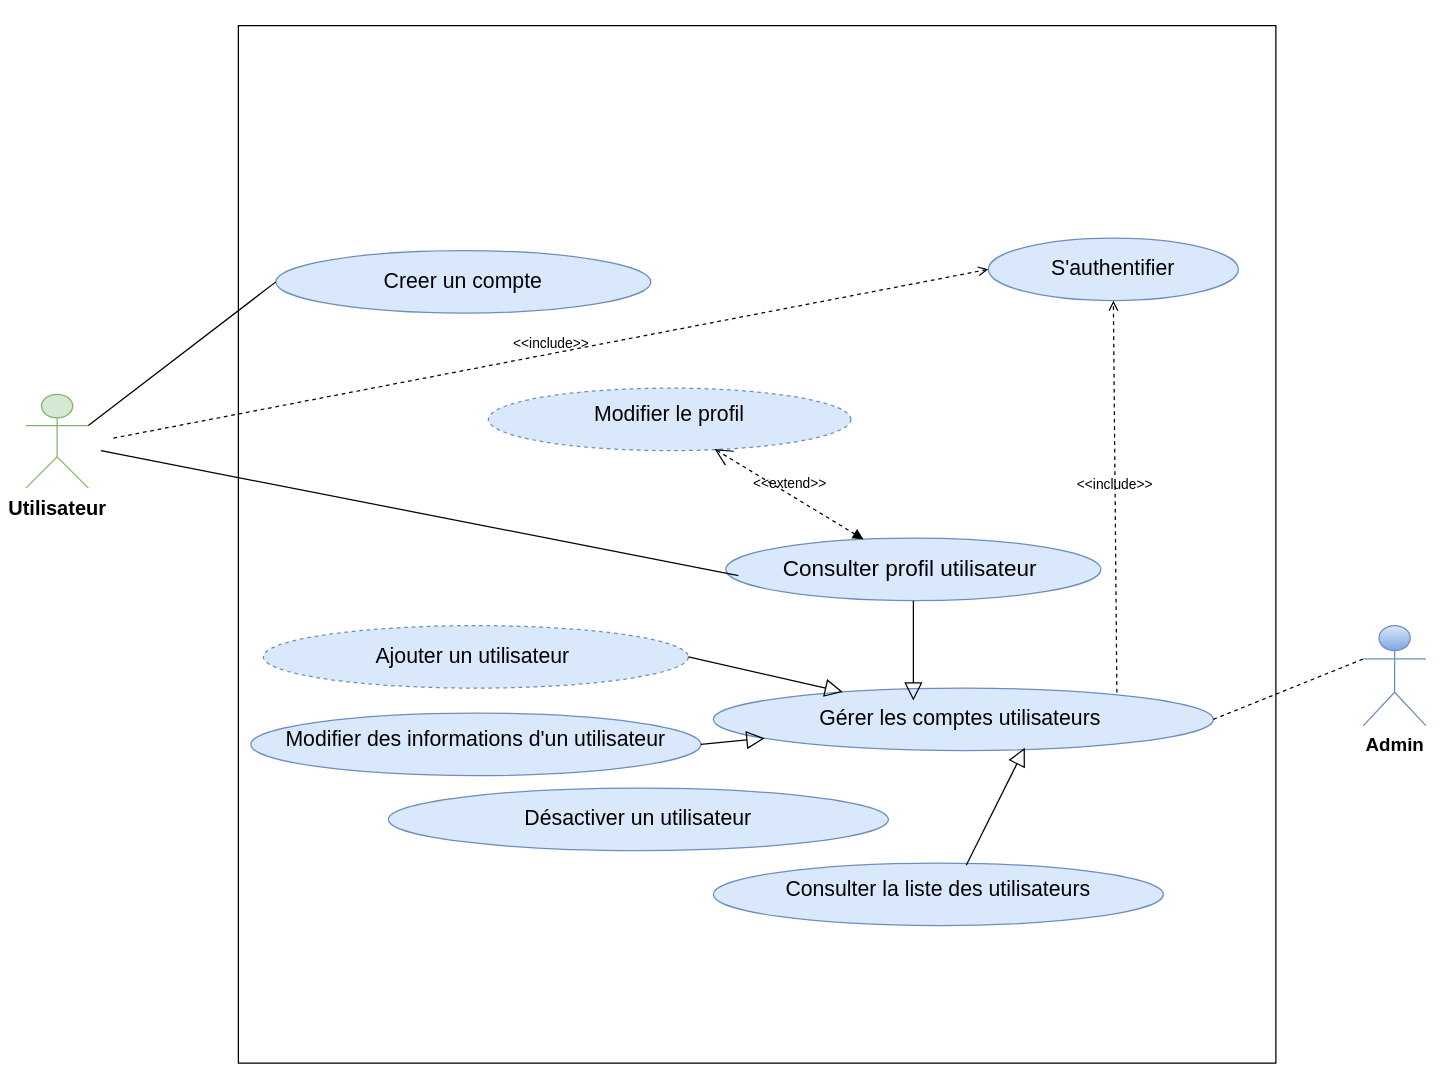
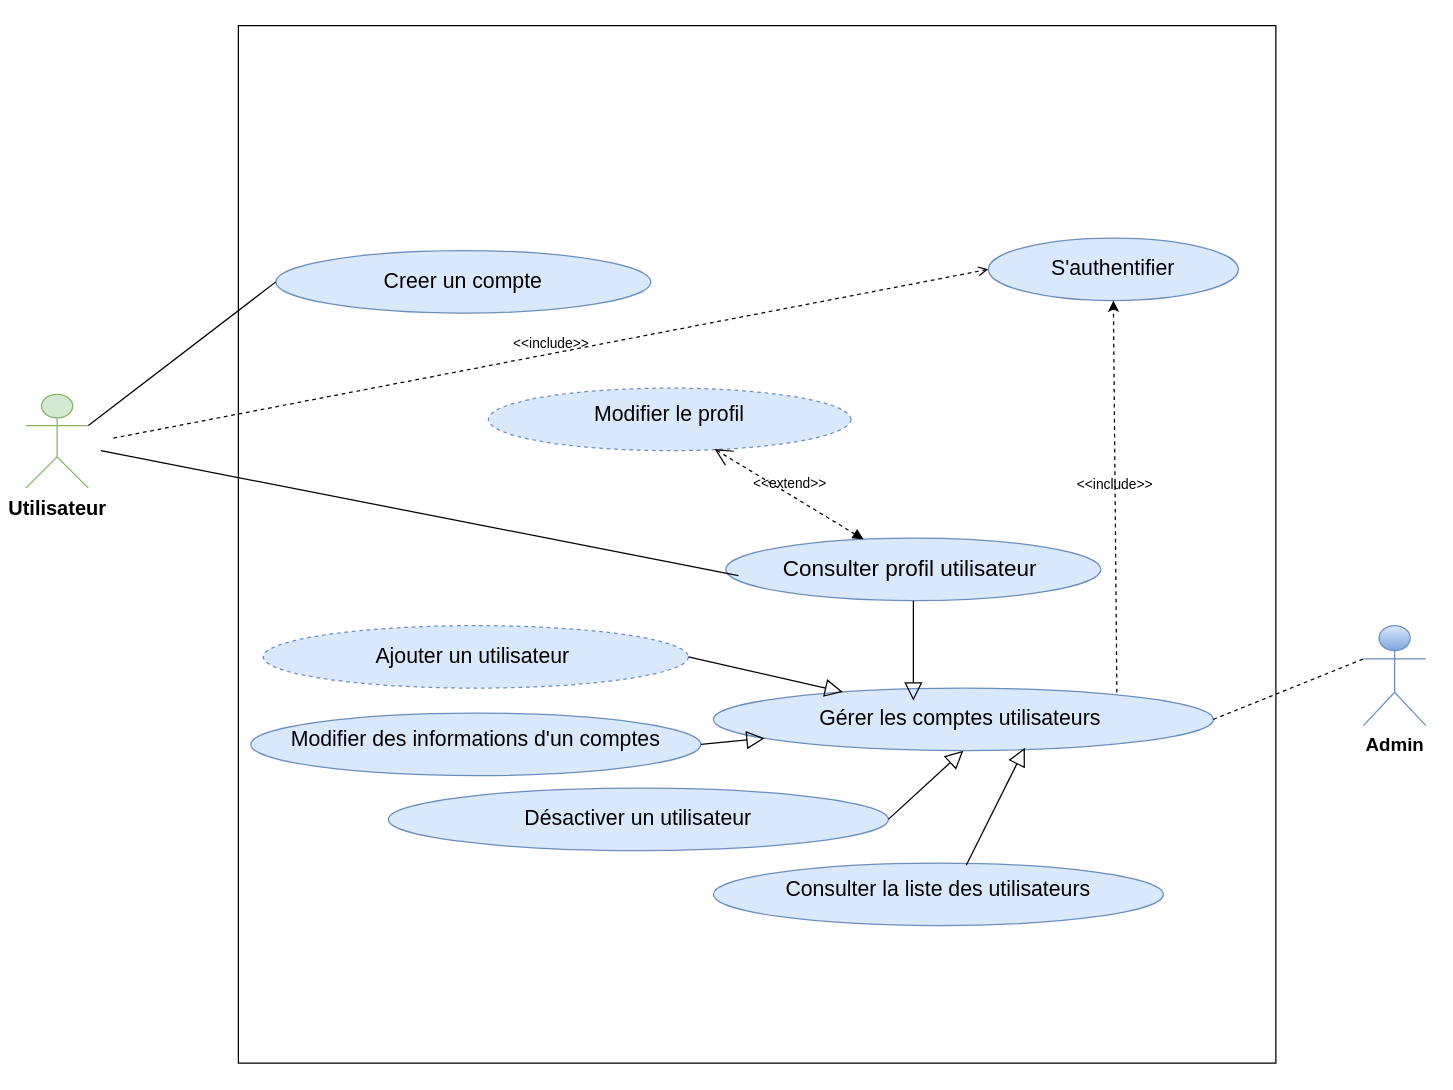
(1113, 307) -> (1113, 310)
(476, 744) -> (476, 744)
none -> (919, 791)
